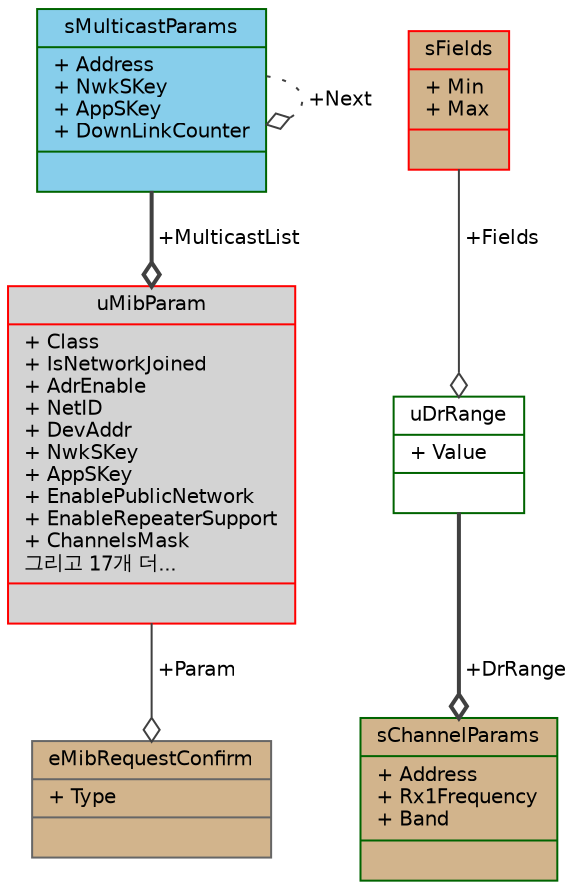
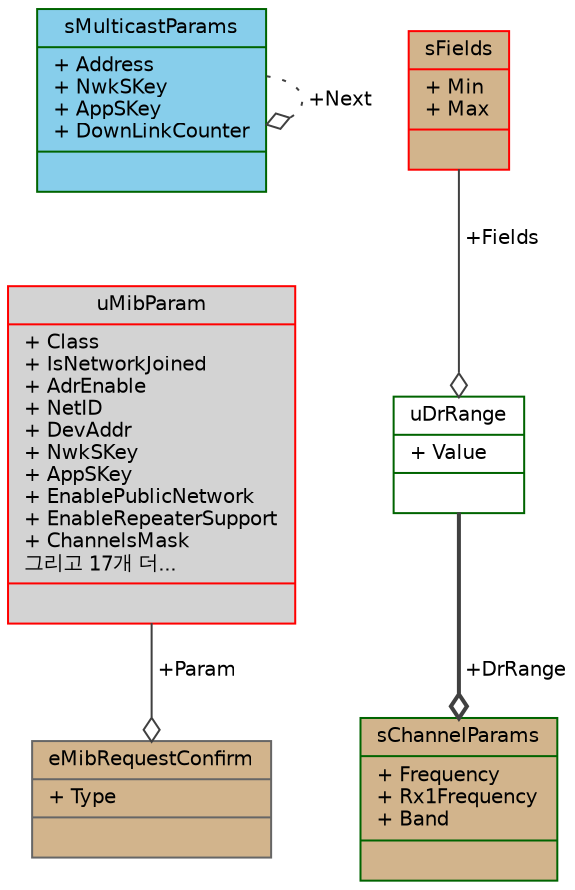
(152, 226) -> none
(428, 775) -> (439, 775)
